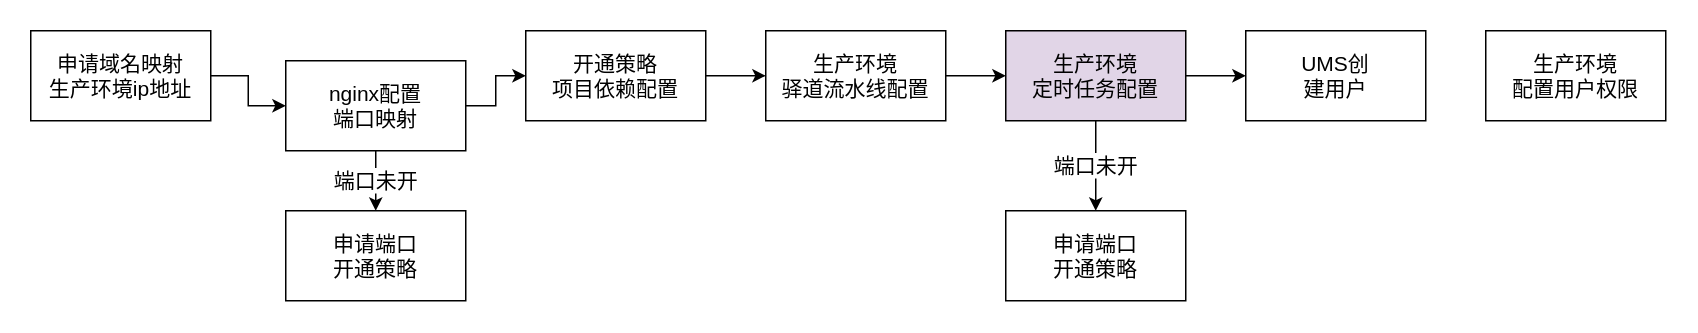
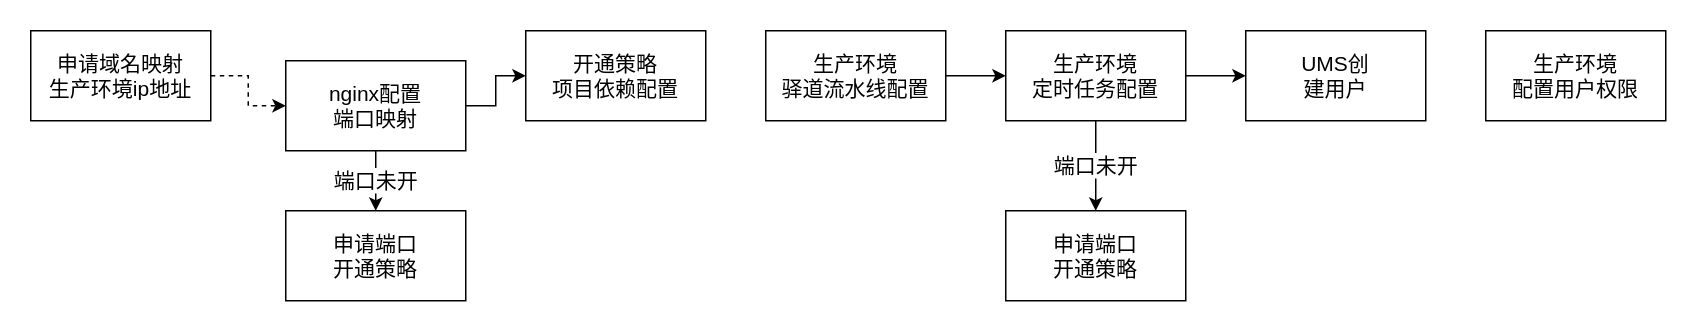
(731, 76) -> none
(1096, 76) -> (1096, 76)
(248, 84) -> (248, 84)
